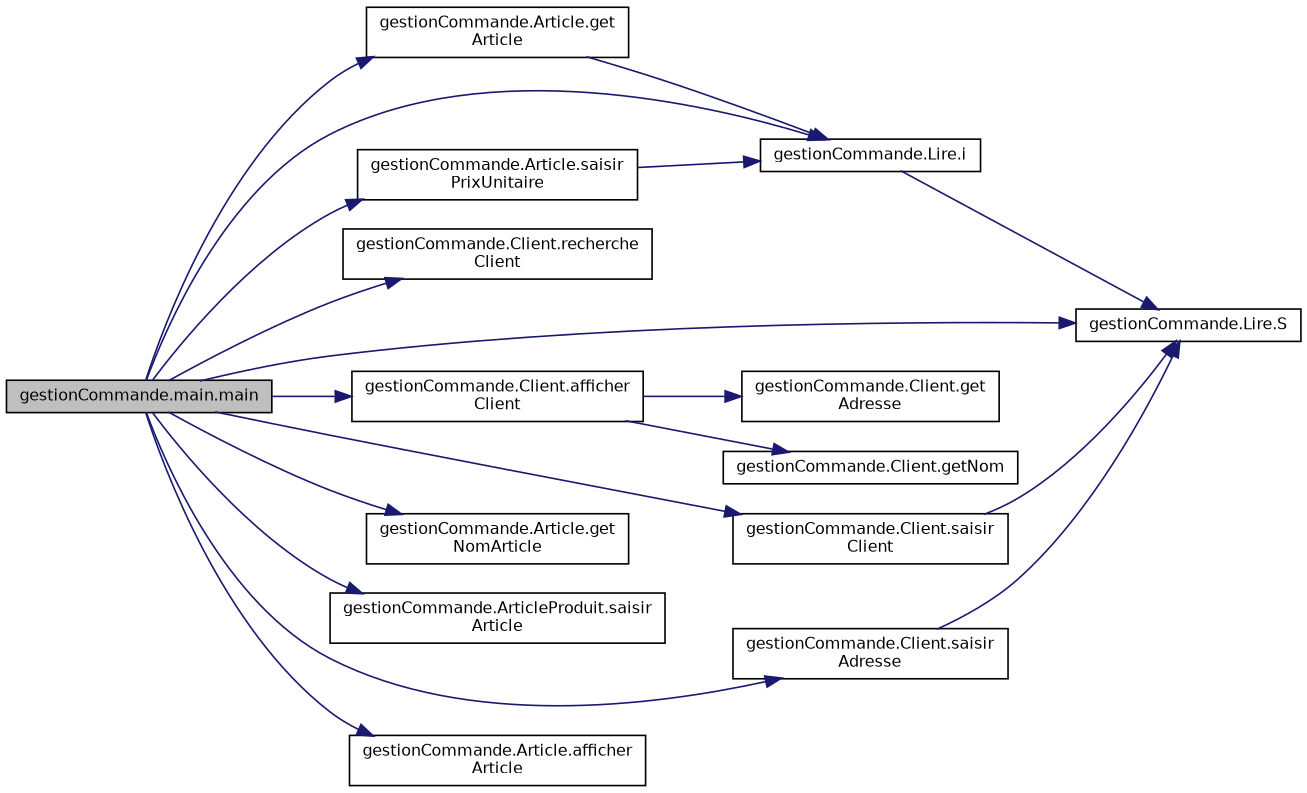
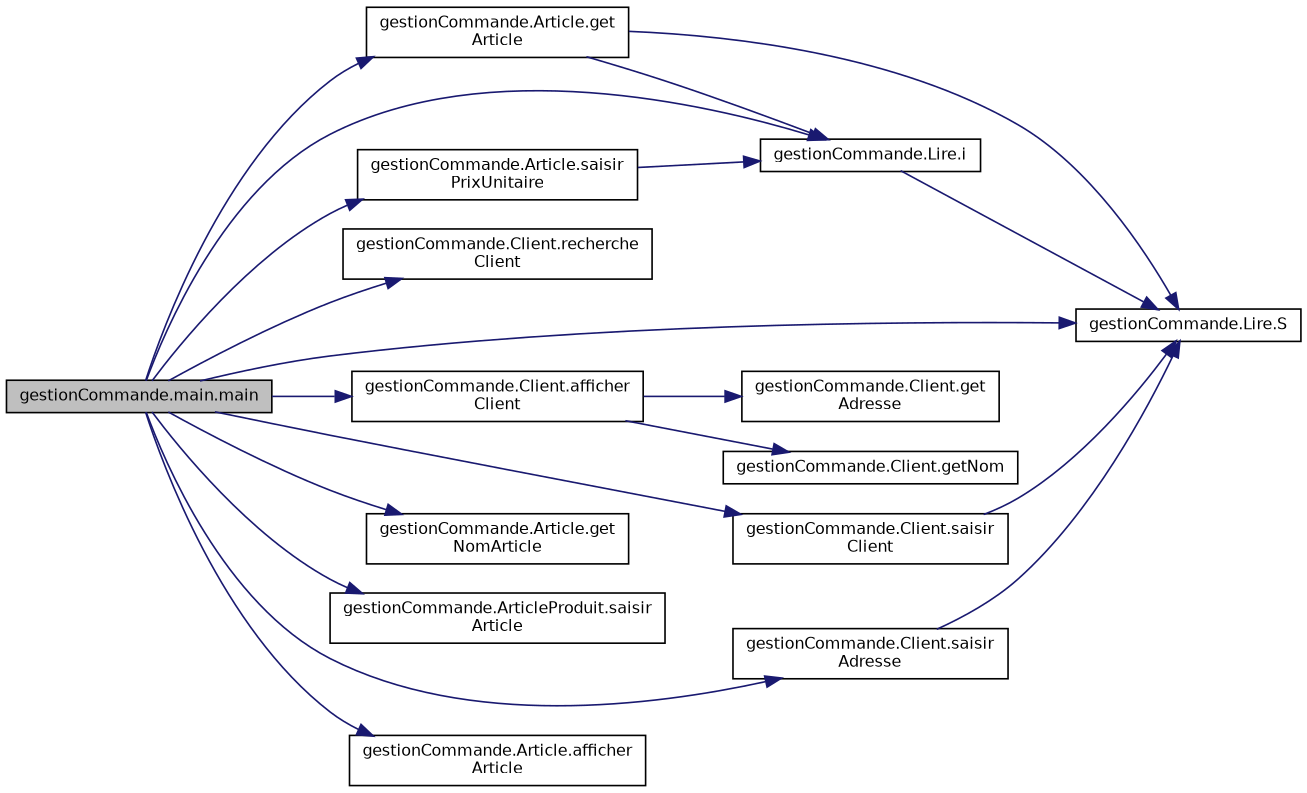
none -> (940, 89)
